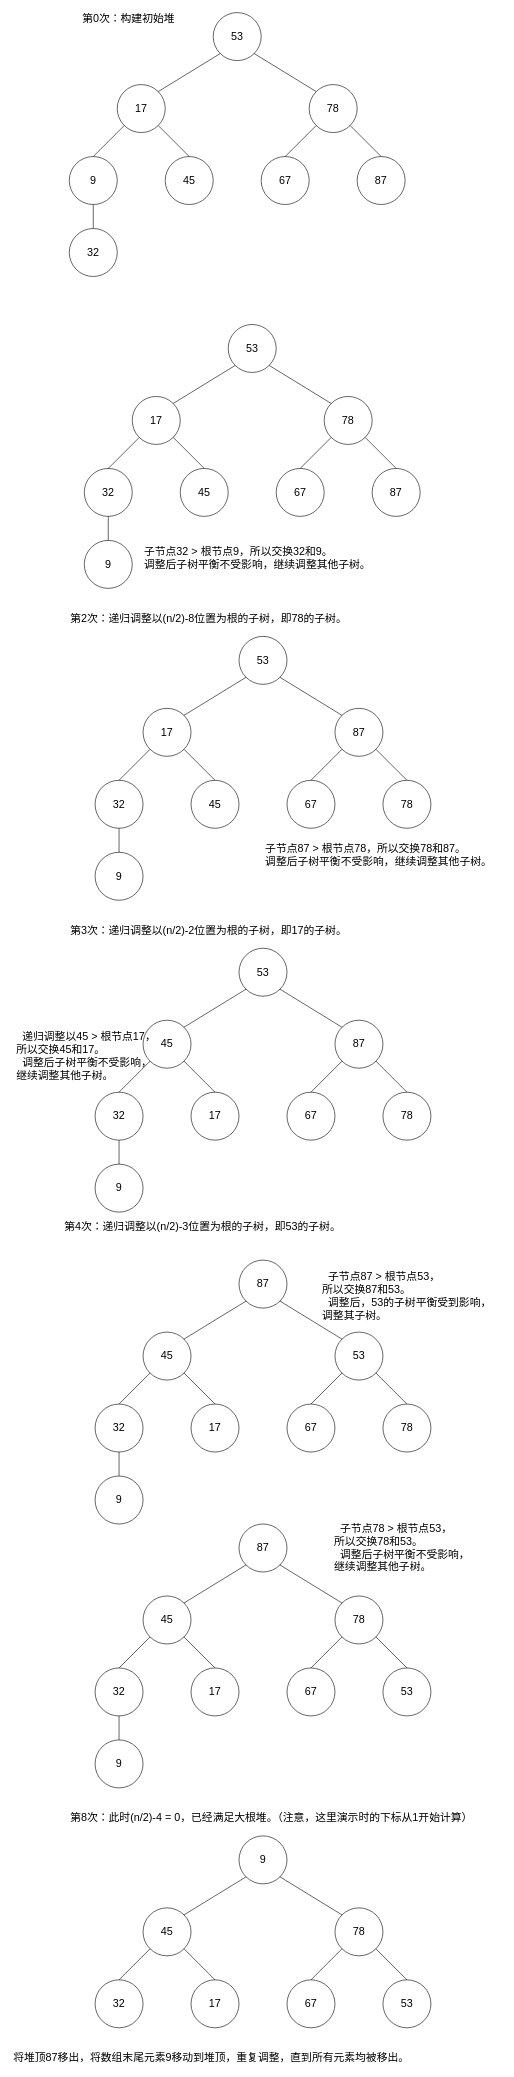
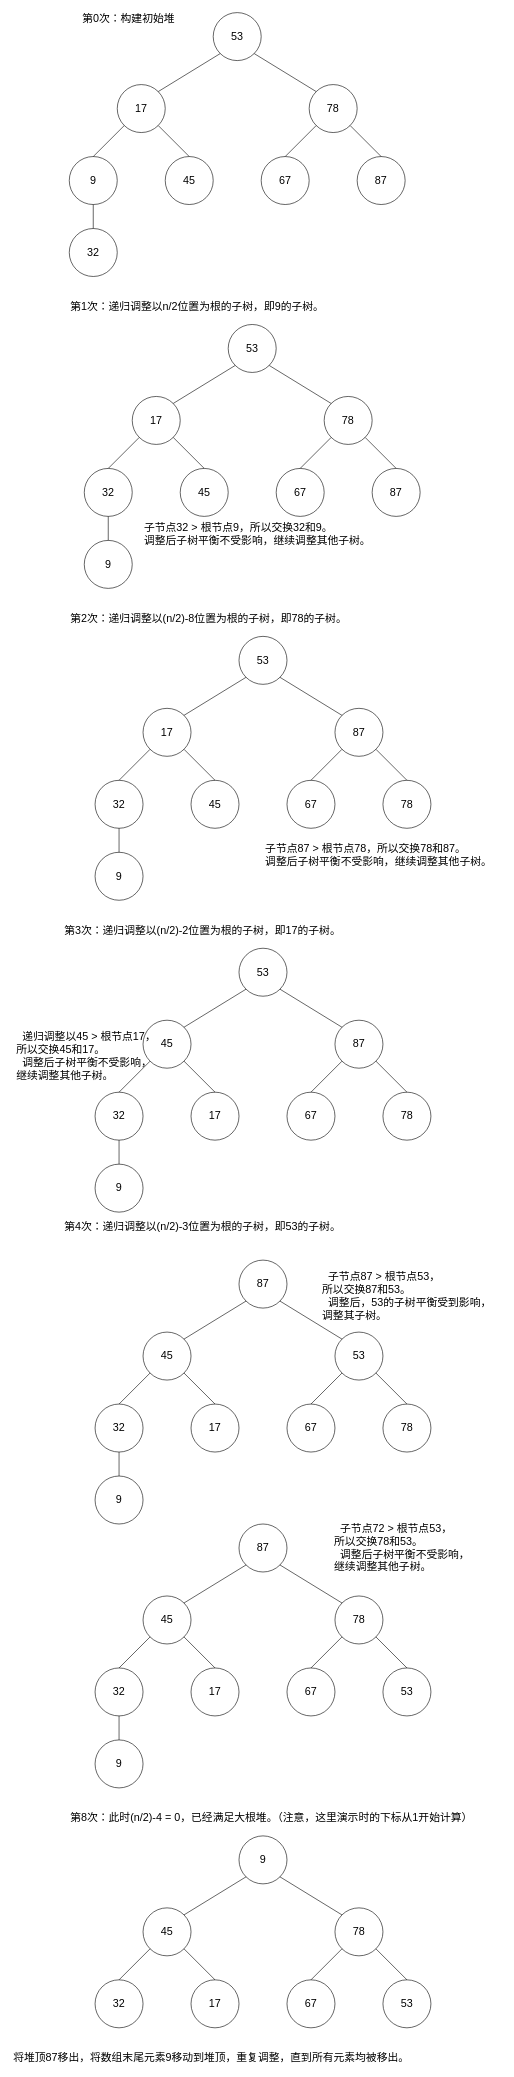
none -> (201, 306)
(260, 558) -> (260, 534)
(213, 930) -> (207, 930)
(378, 1548) -> (378, 1548)
